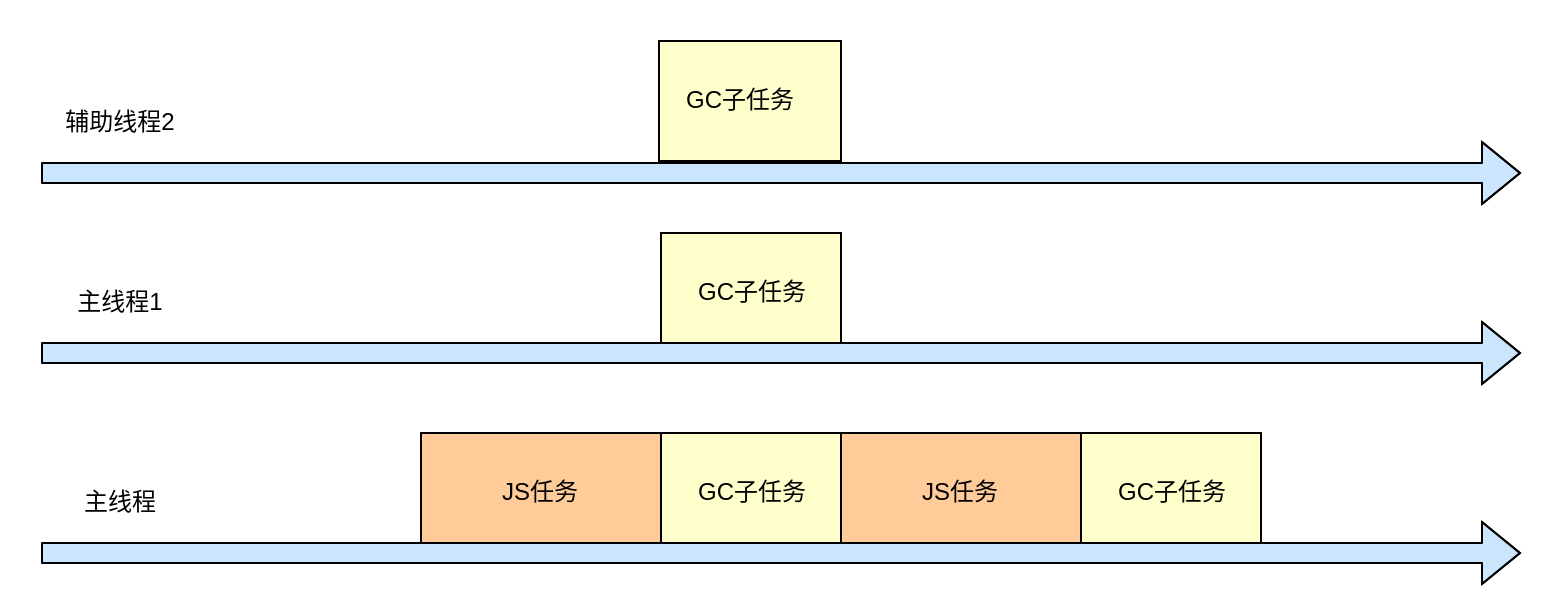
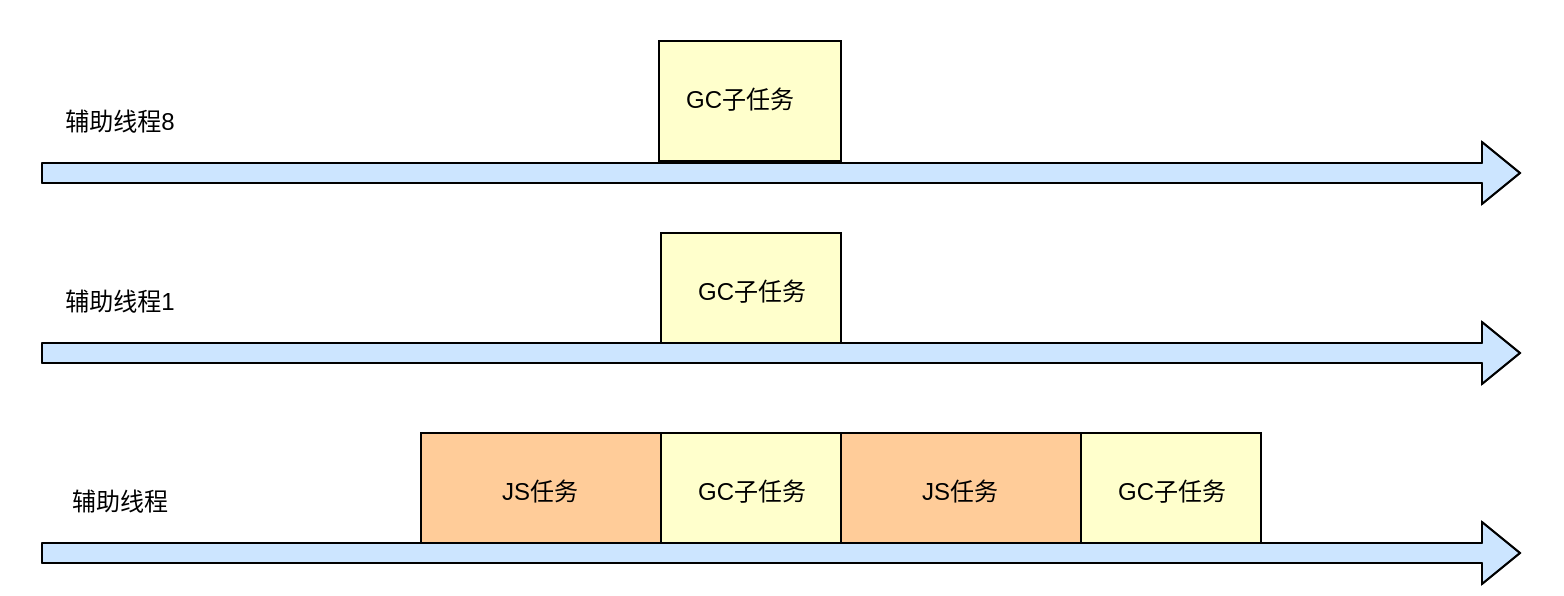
(121, 123) -> (121, 123)
(121, 303) -> (121, 303)
(121, 503) -> (121, 503)
